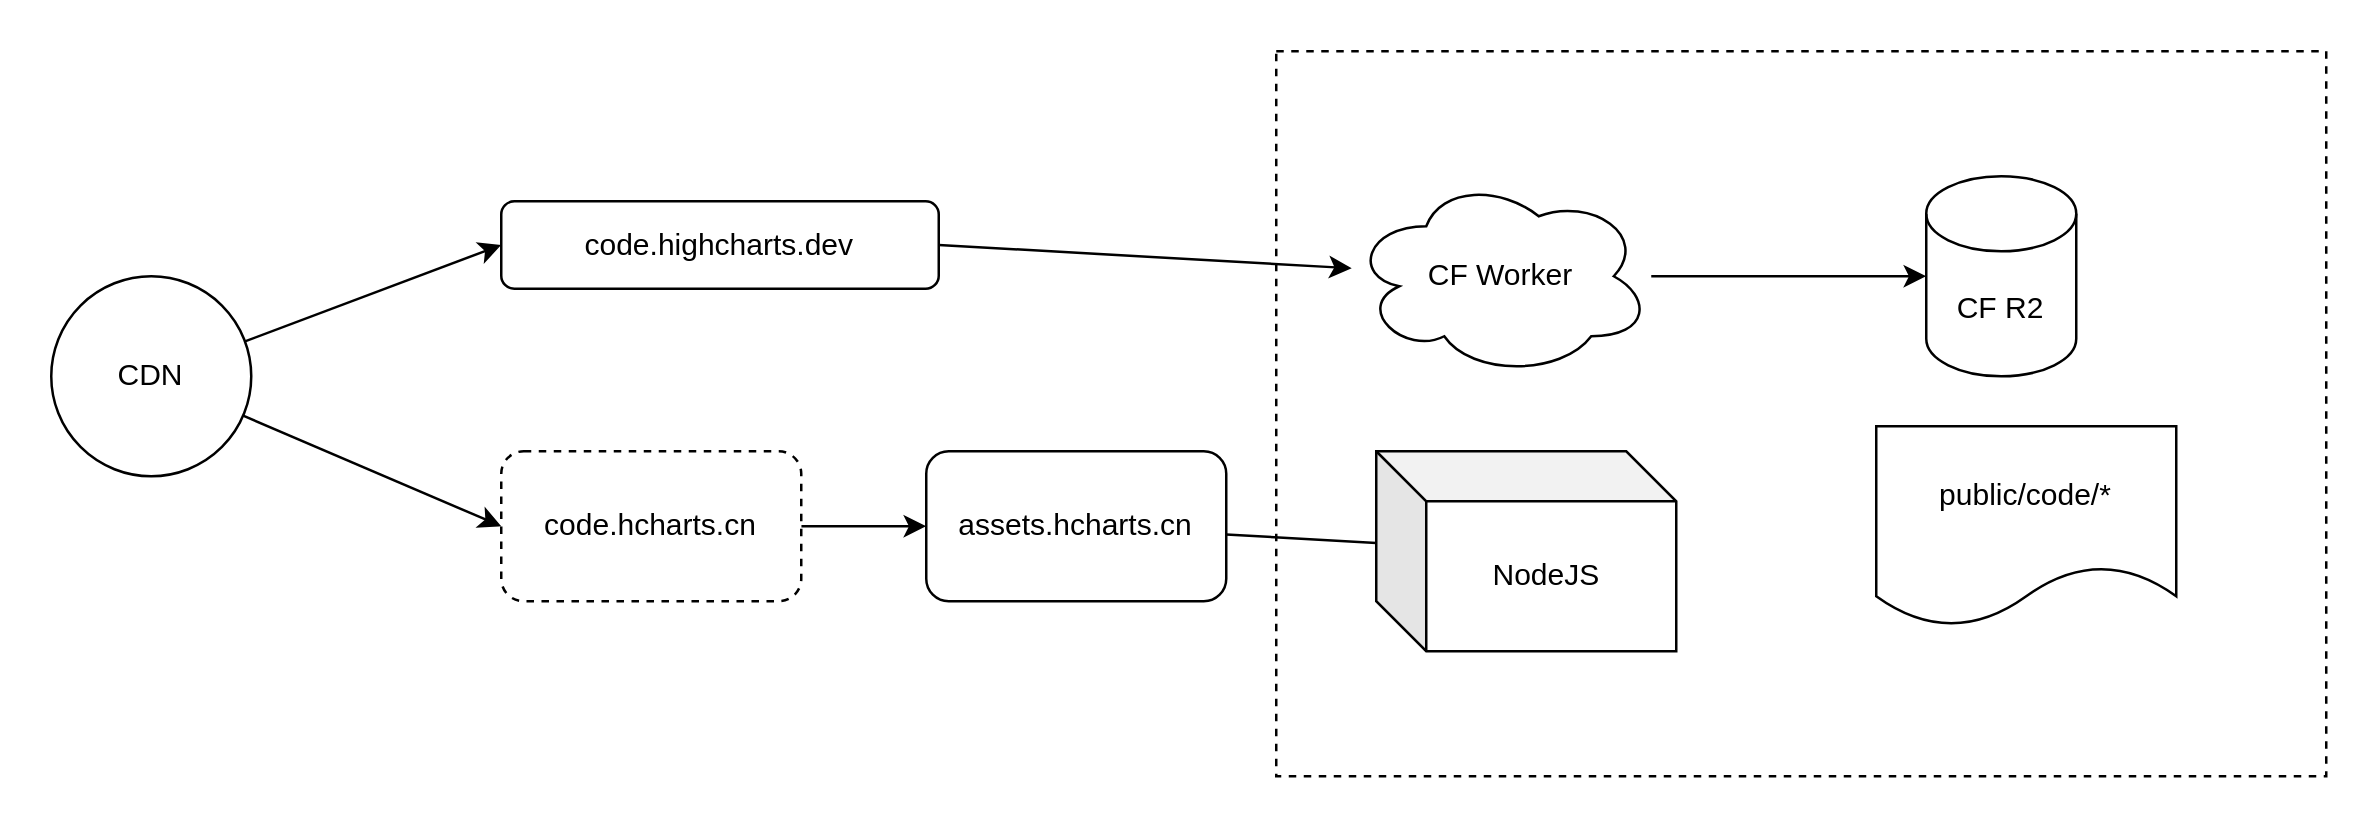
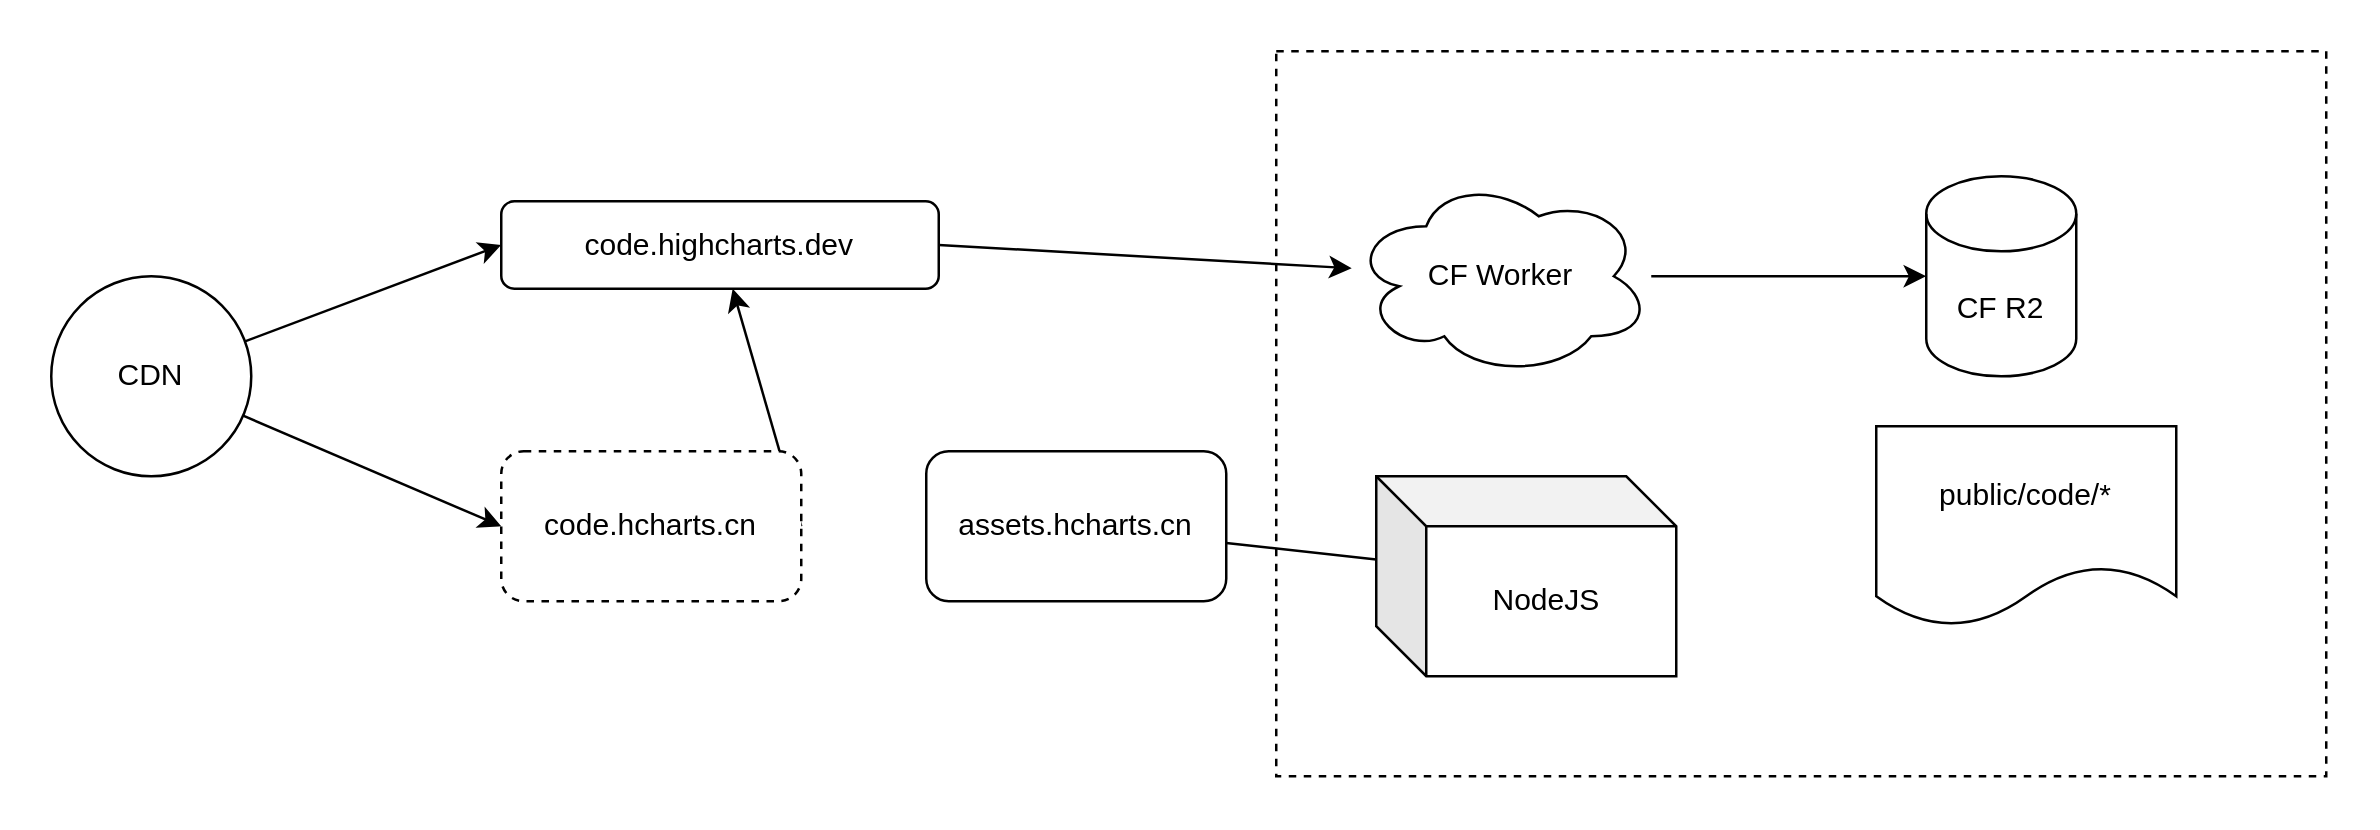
(855, 526) -> (758, 378)
(1526, 551) -> (1526, 576)
